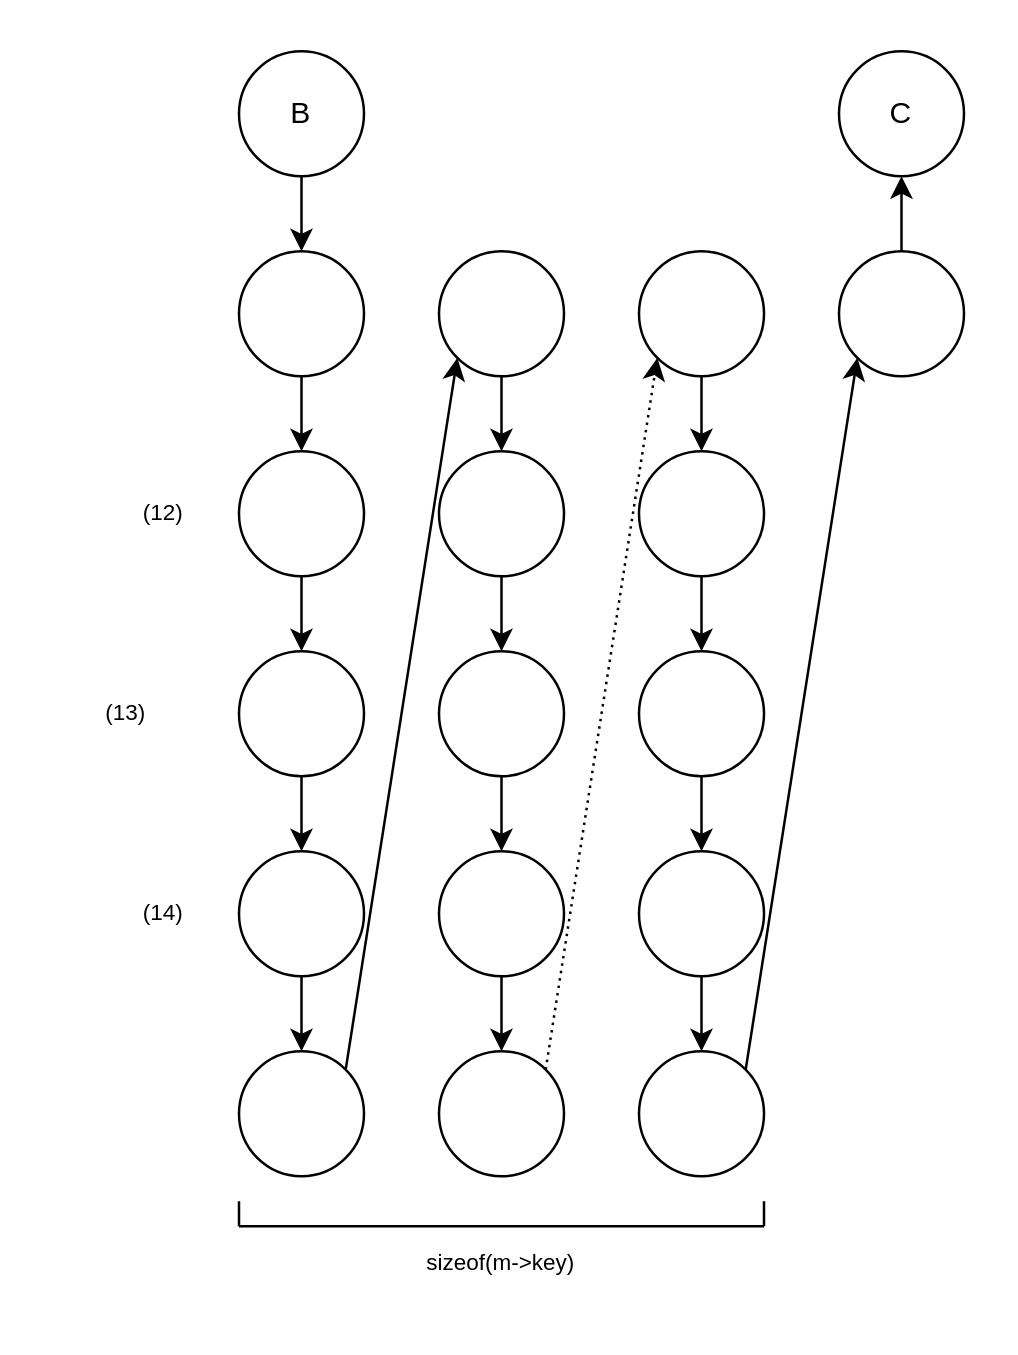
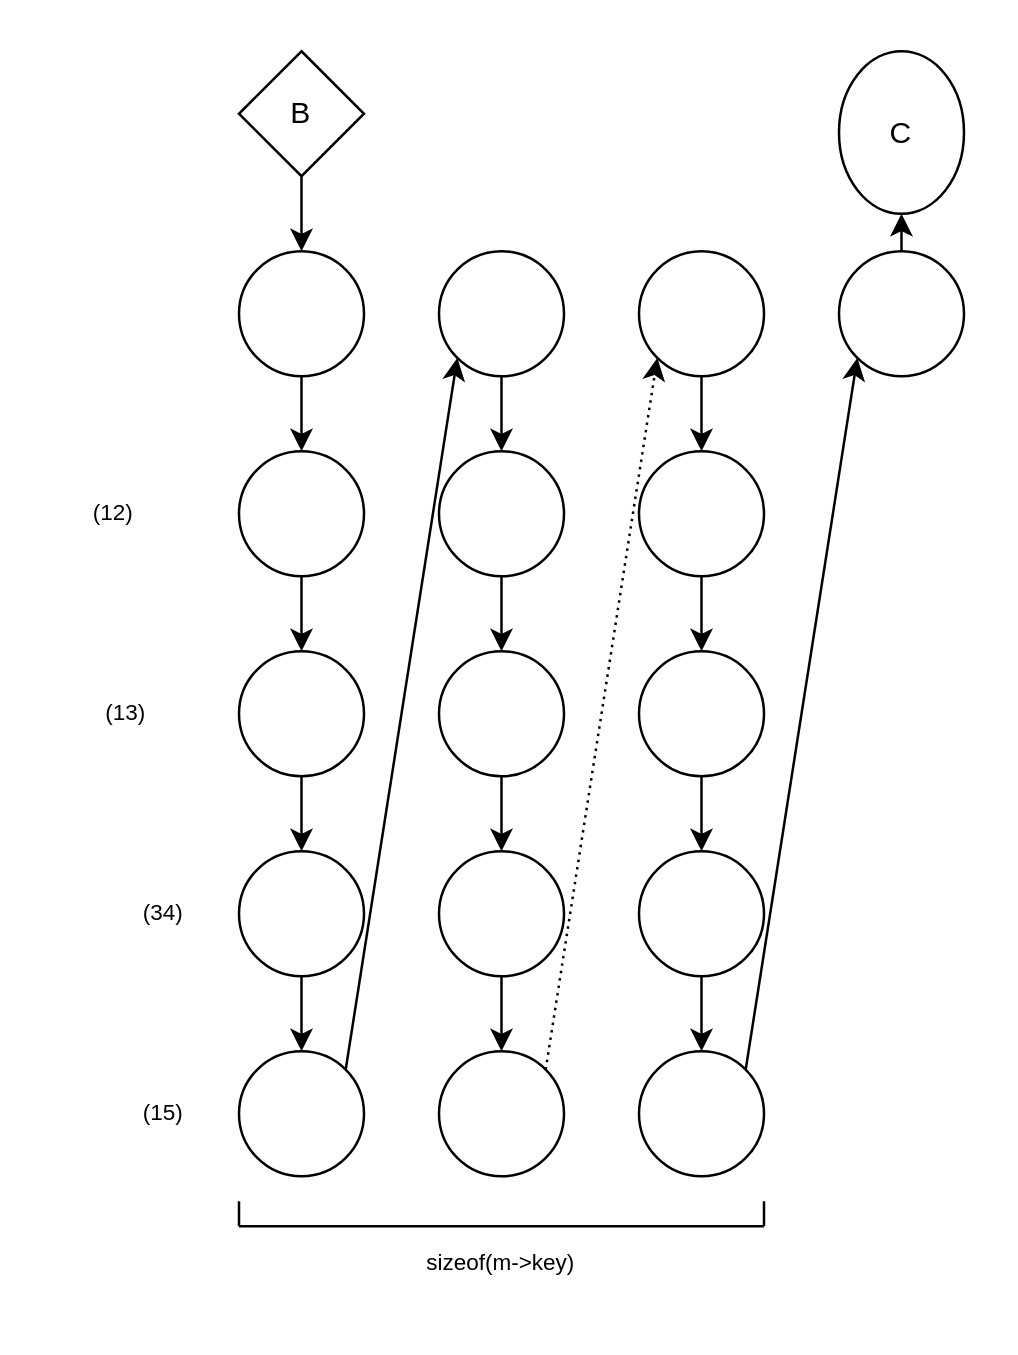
(301, 114) -> (301, 114)
(901, 114) -> (901, 133)
(164, 514) -> (114, 514)
(164, 914) -> (164, 914)
none -> (164, 1114)
